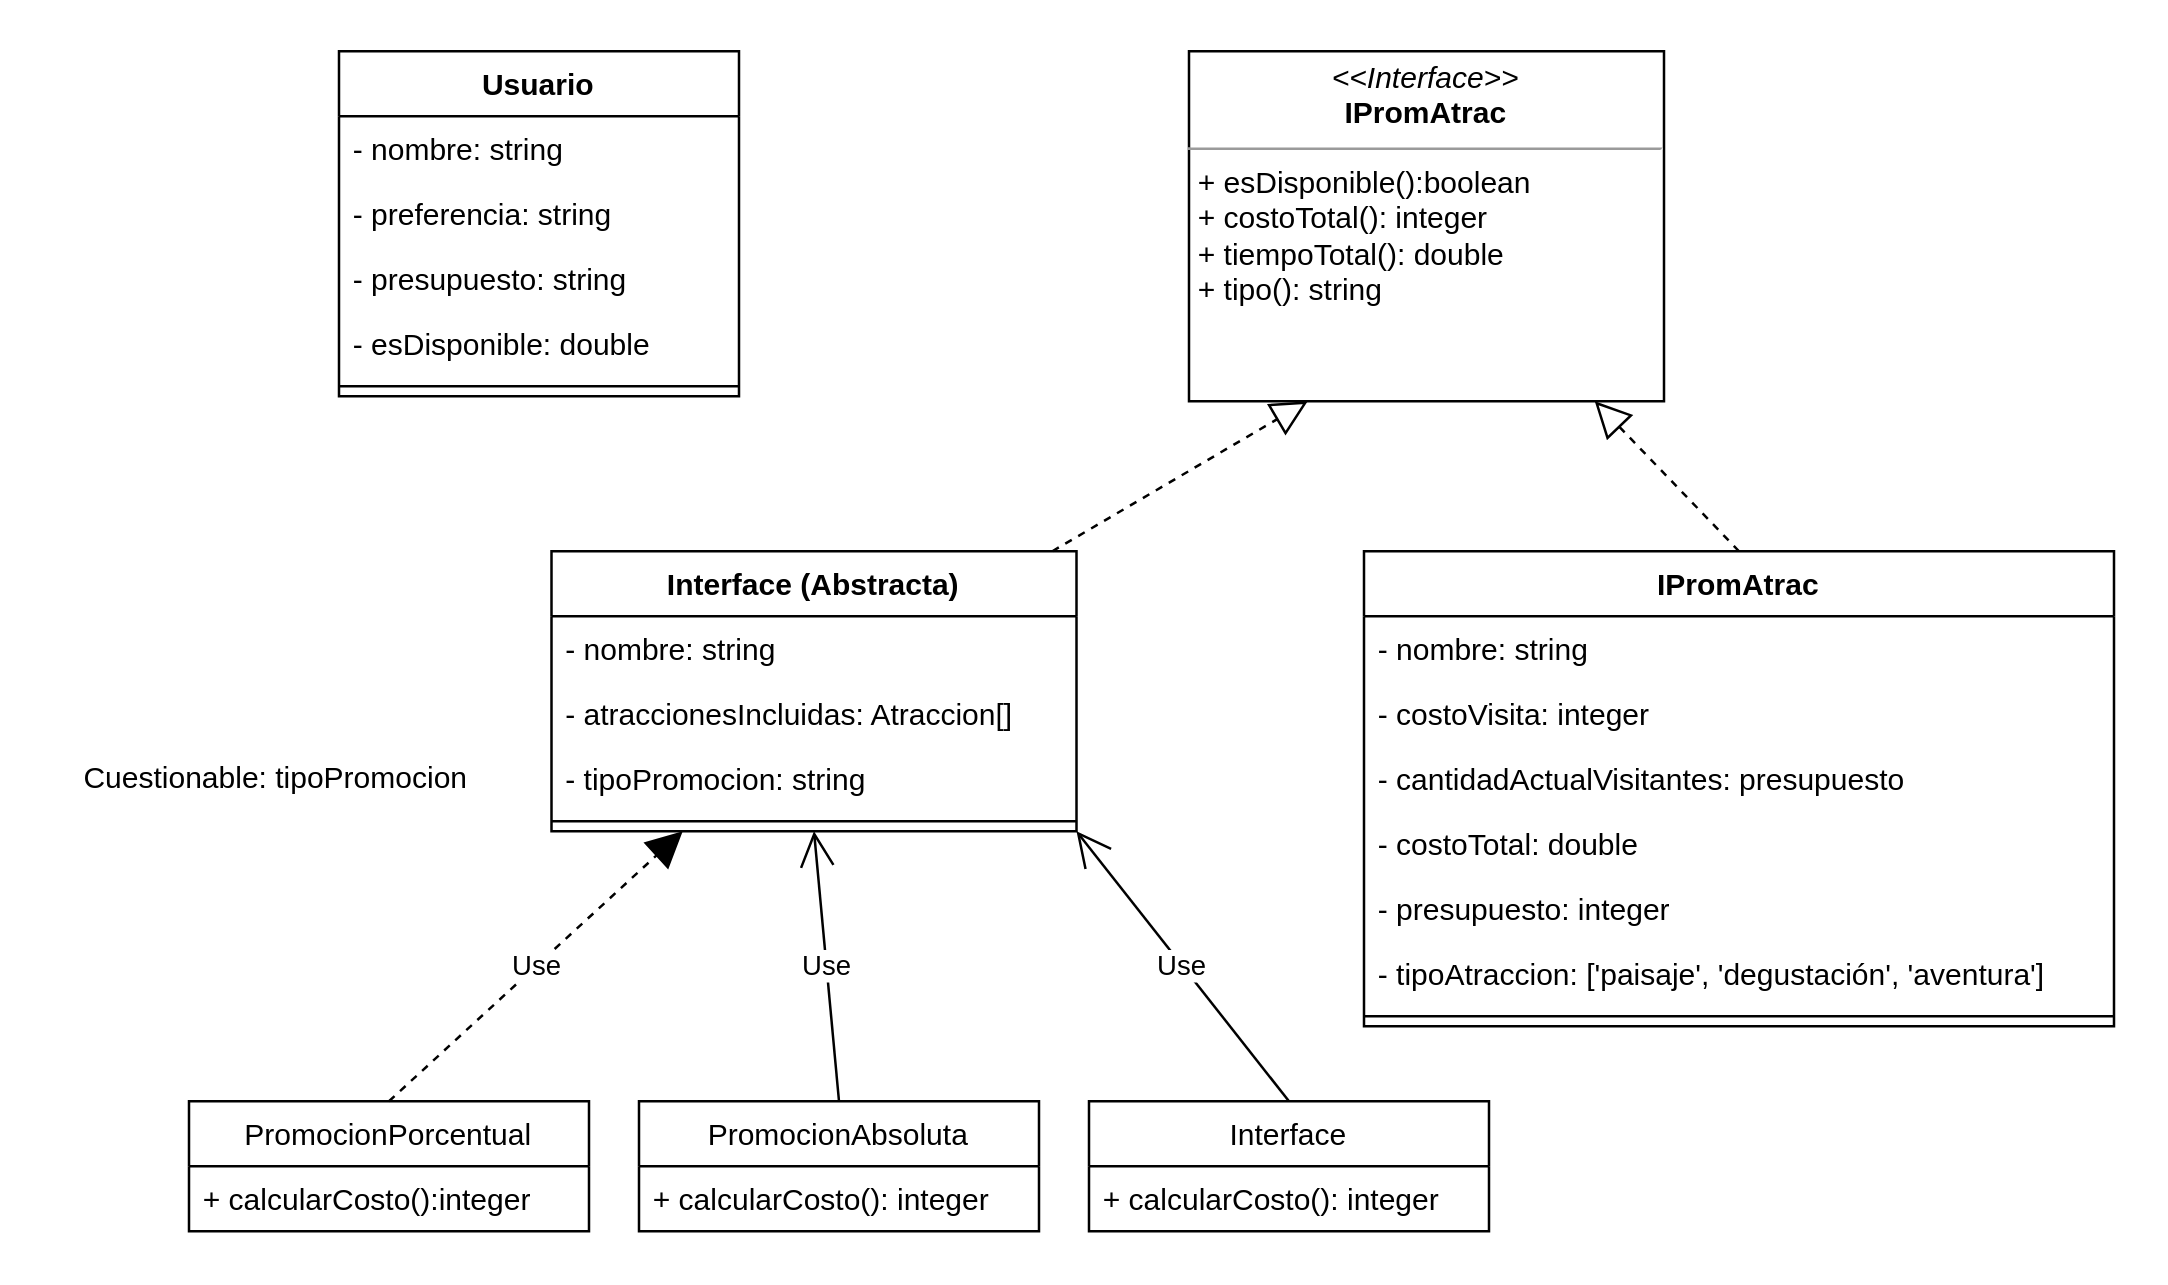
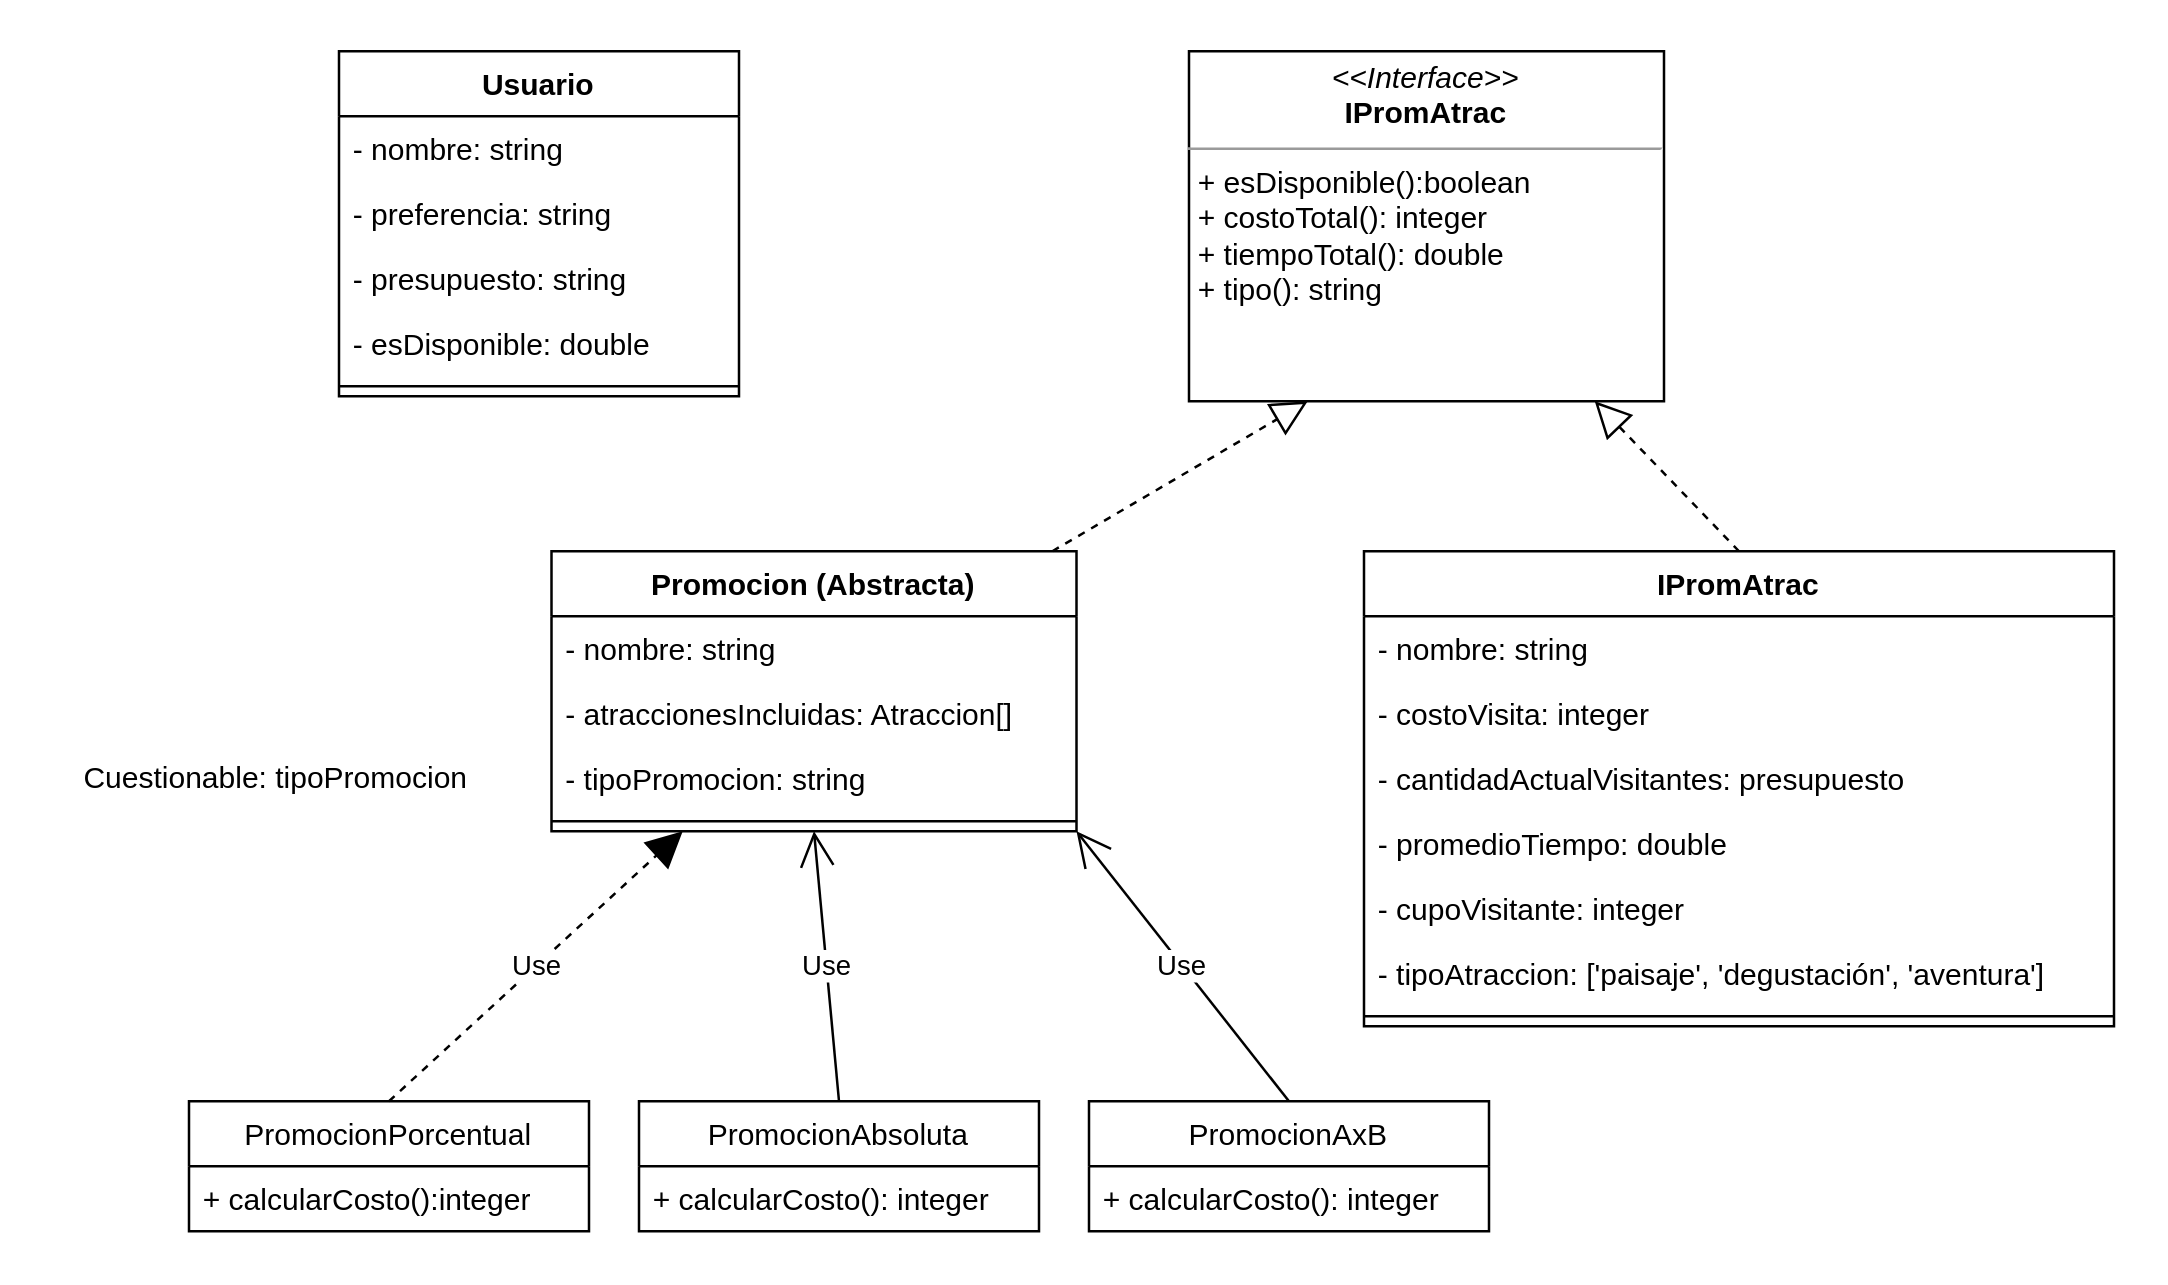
(813, 585) -> (813, 585)
(1526, 845) -> (1556, 845)
(1547, 910) -> (1556, 910)
(1288, 1135) -> (1288, 1135)
